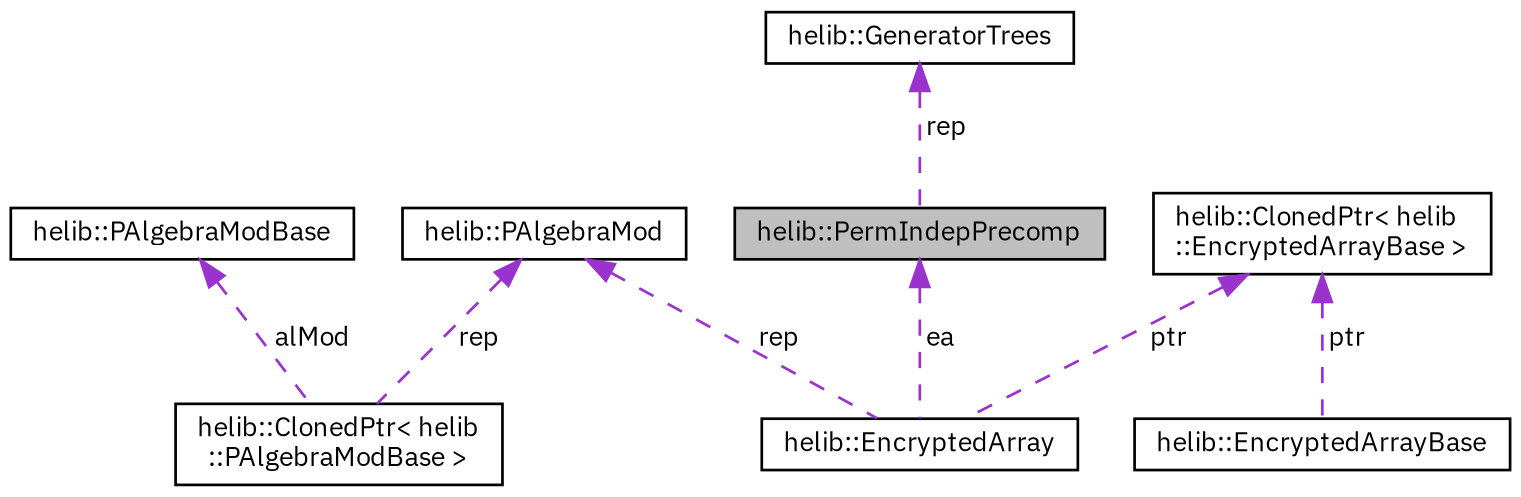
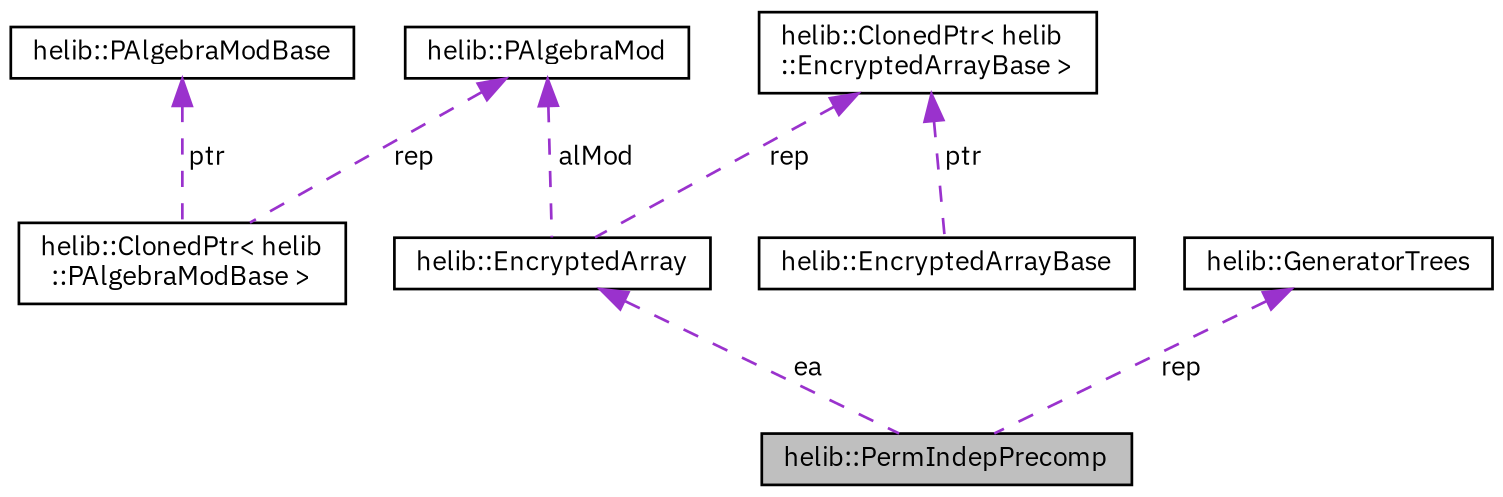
(311, 339) -> (204, 158)
(777, 339) -> (594, 158)
(1166, 339) -> (787, 158)
(920, 353) -> (762, 367)
